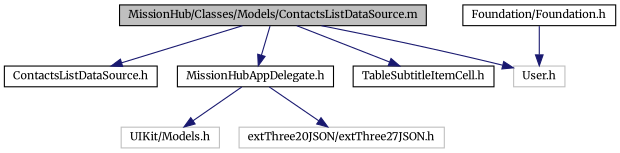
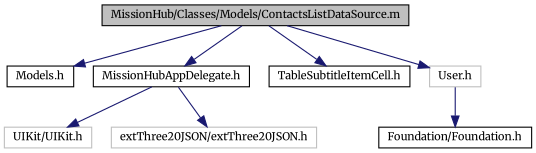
(539, 40) -> (455, 101)
(81, 76) -> (40, 76)
(170, 138) -> (48, 138)
(342, 138) -> (214, 138)
